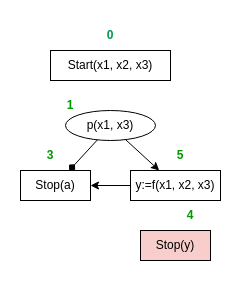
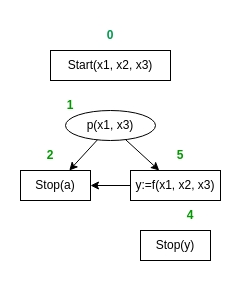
(51, 156) -> (51, 156)
(75, 164) -> (75, 164)
(176, 246) -> (176, 246)
